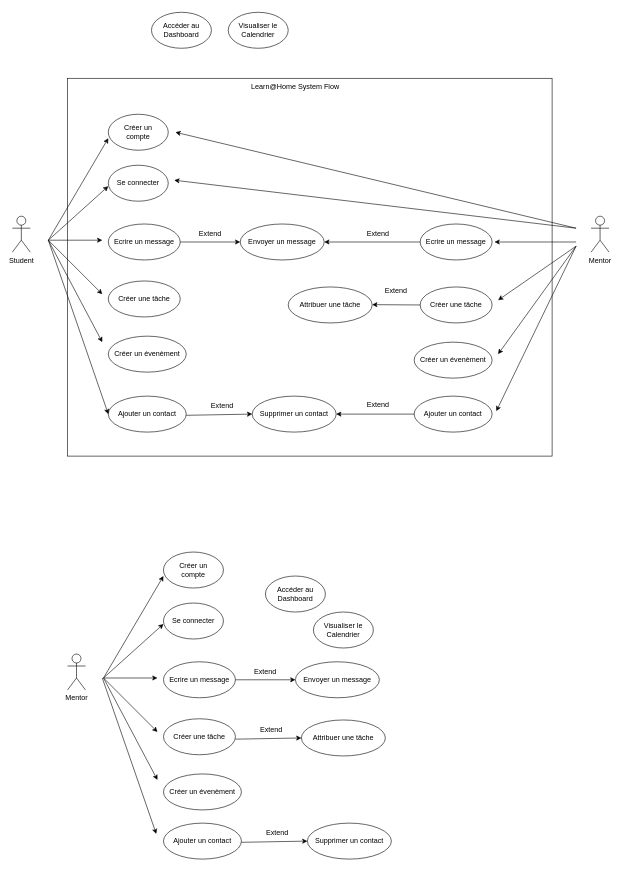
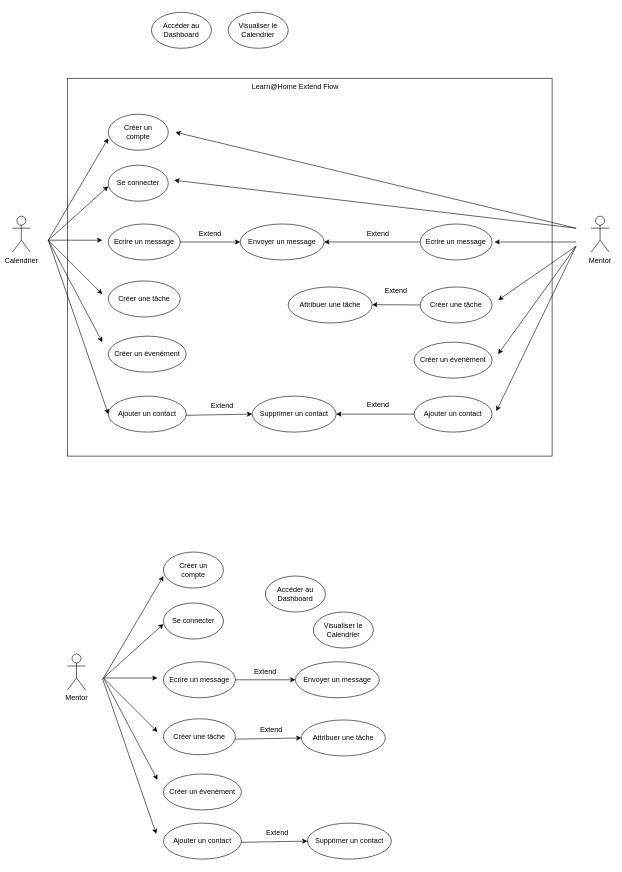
(296, 87) -> (296, 87)
(22, 261) -> (22, 261)
